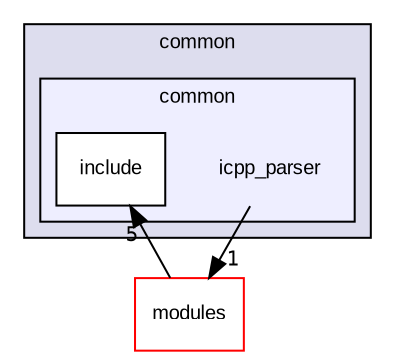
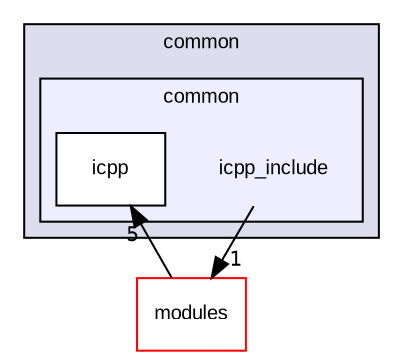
(111, 169) -> (111, 169)
(270, 169) -> (274, 169)
